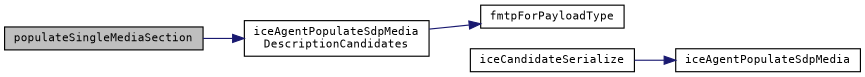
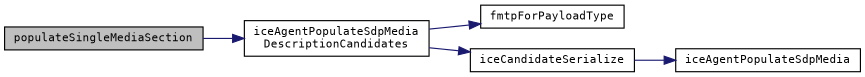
none -> (444, 49)
